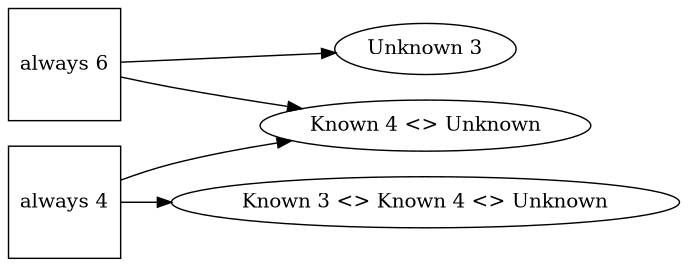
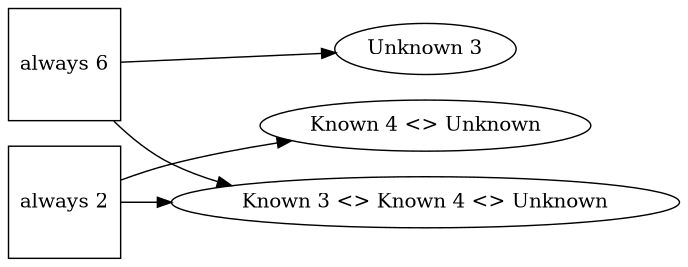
(204, 93) -> (159, 157)
(65, 202) -> (65, 202)
